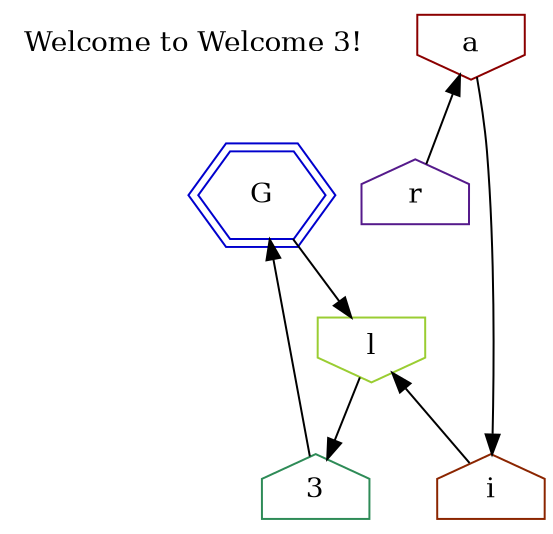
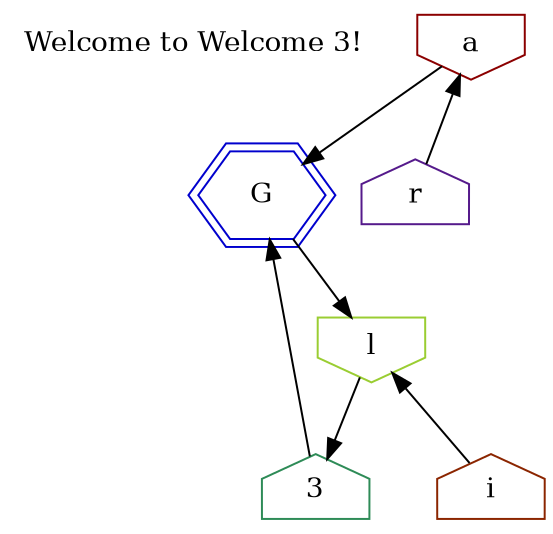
(492, 255) -> (381, 109)
